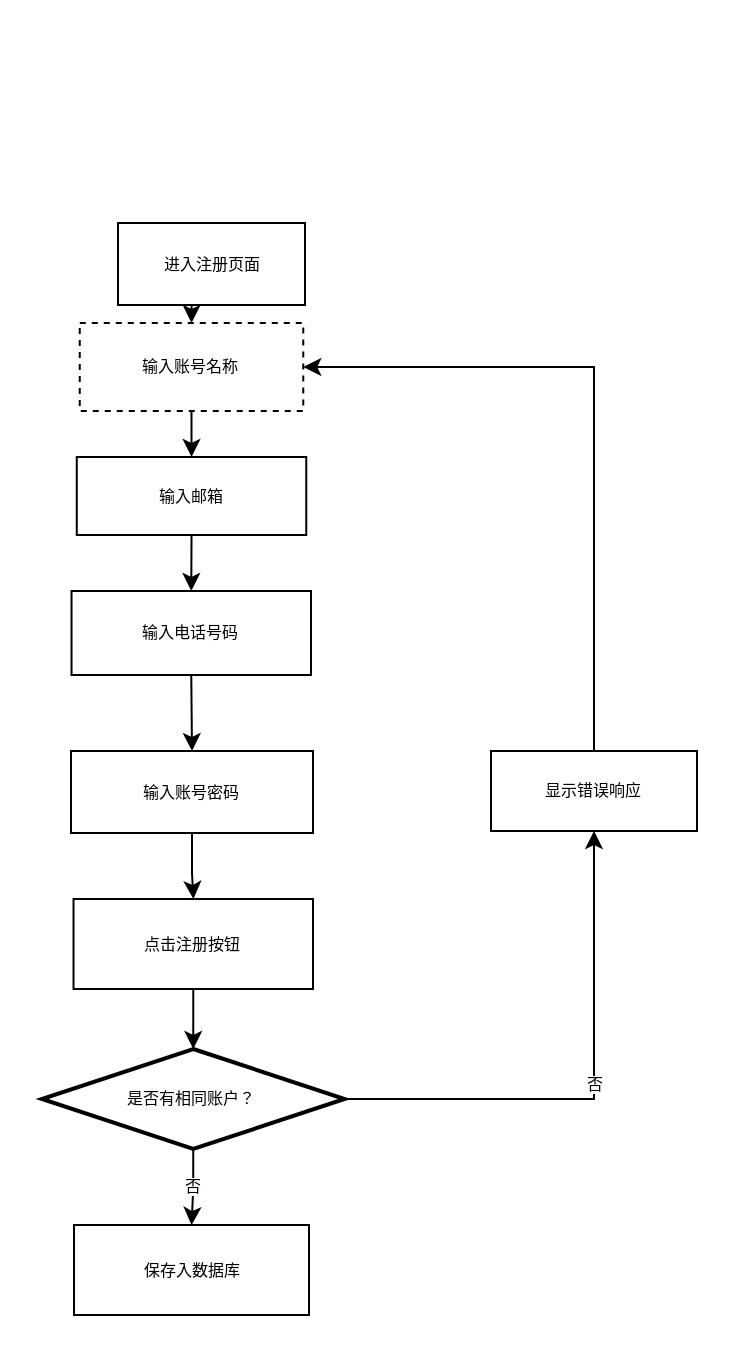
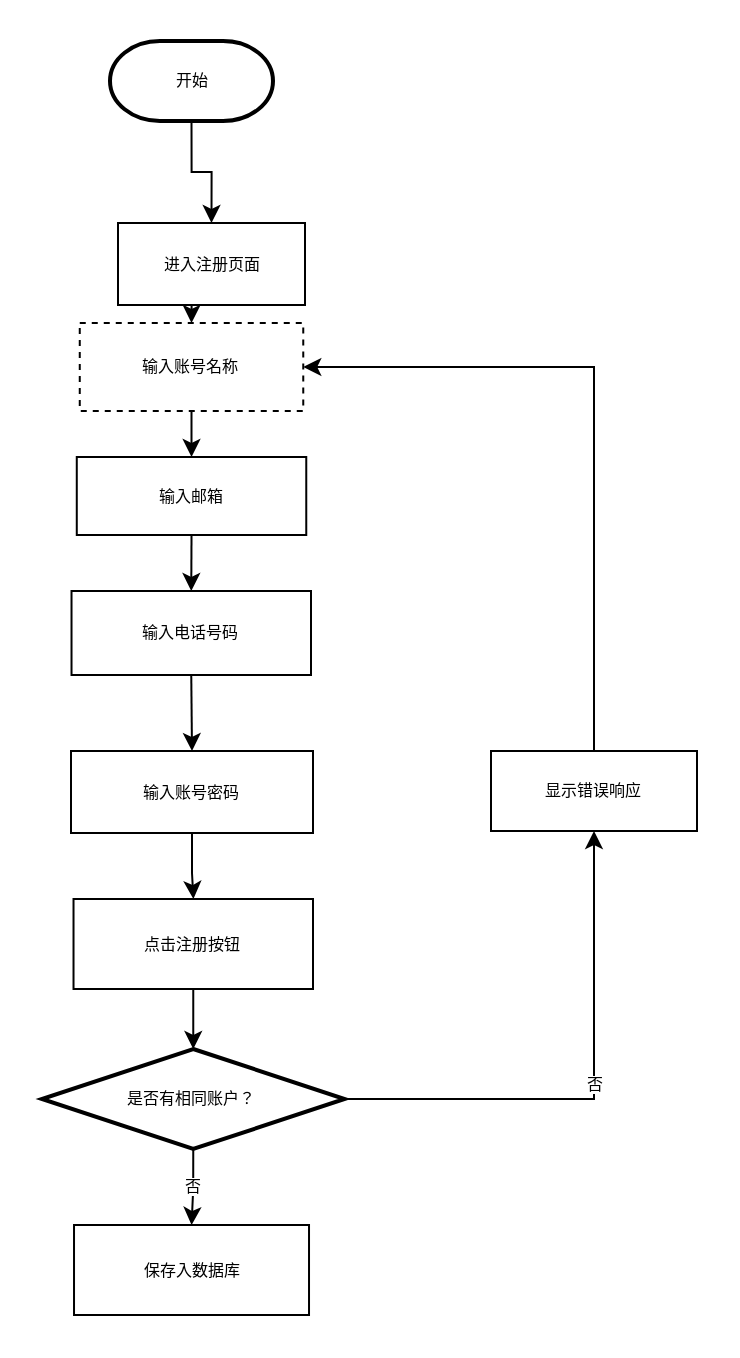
none -> (192, 81)
none -> (195, 172)
